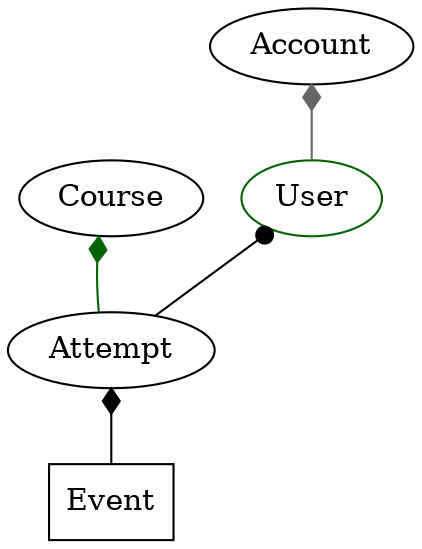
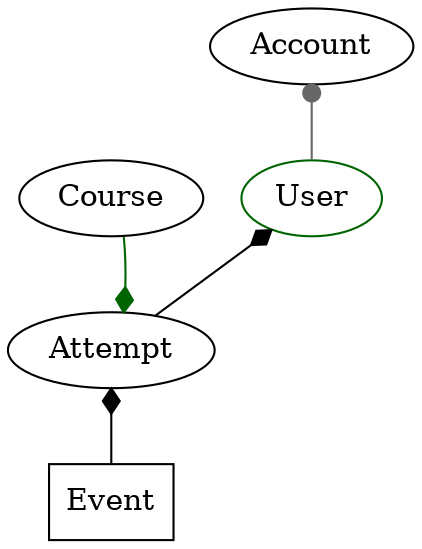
(312, 131) -> (312, 131)
(207, 278) -> (207, 278)
(97, 287) -> (125, 262)
